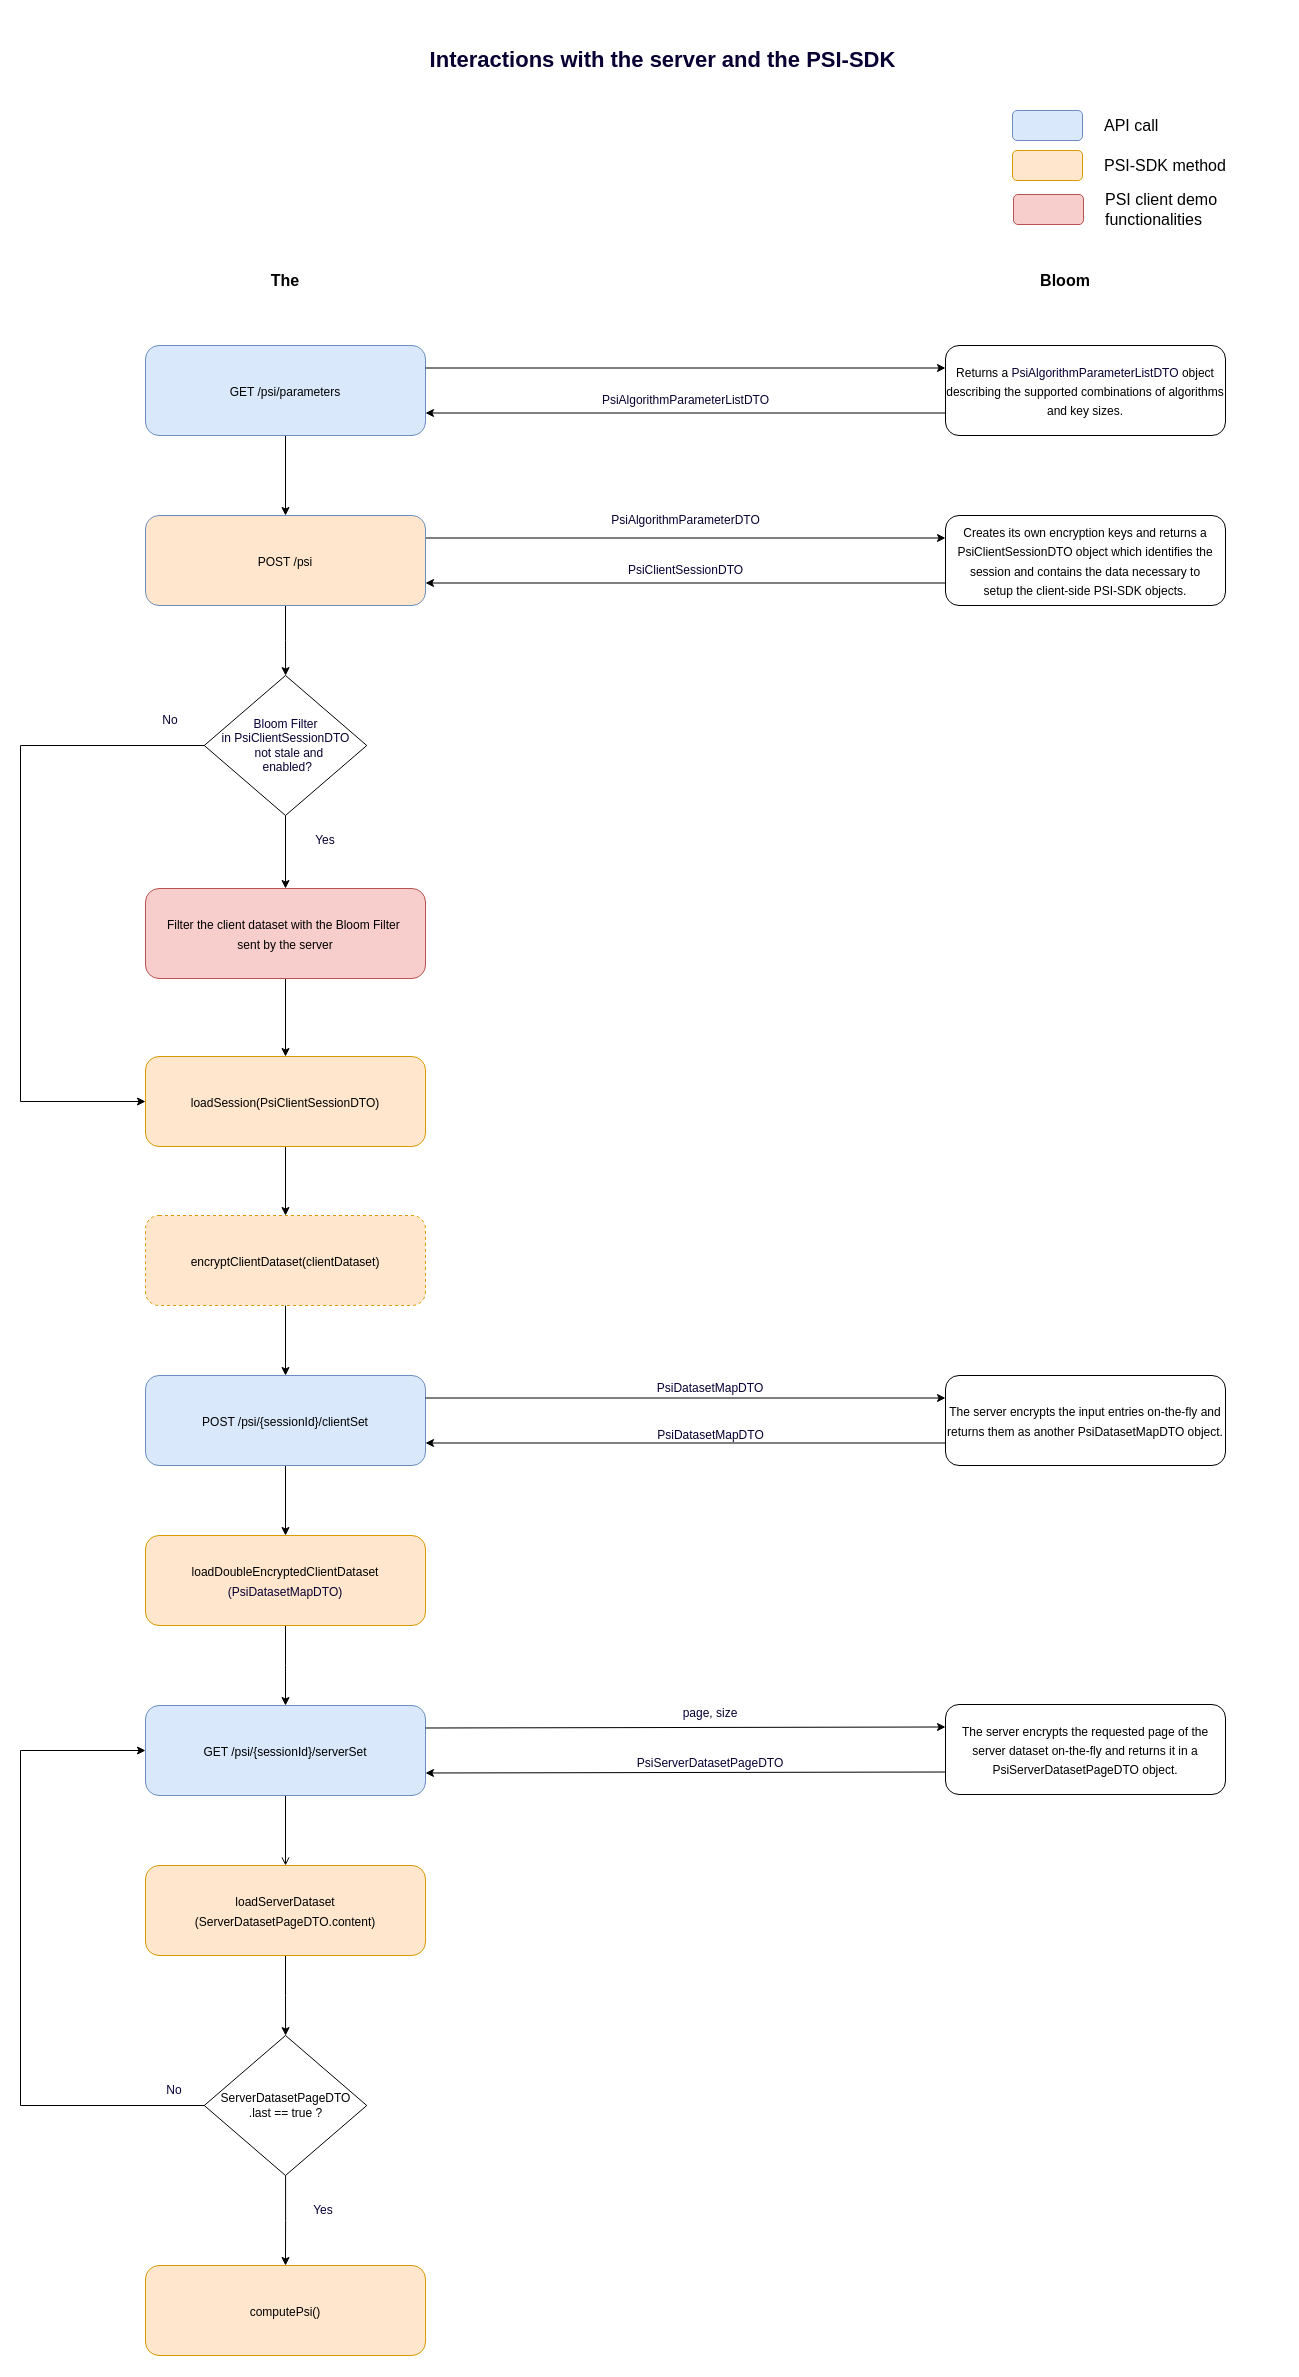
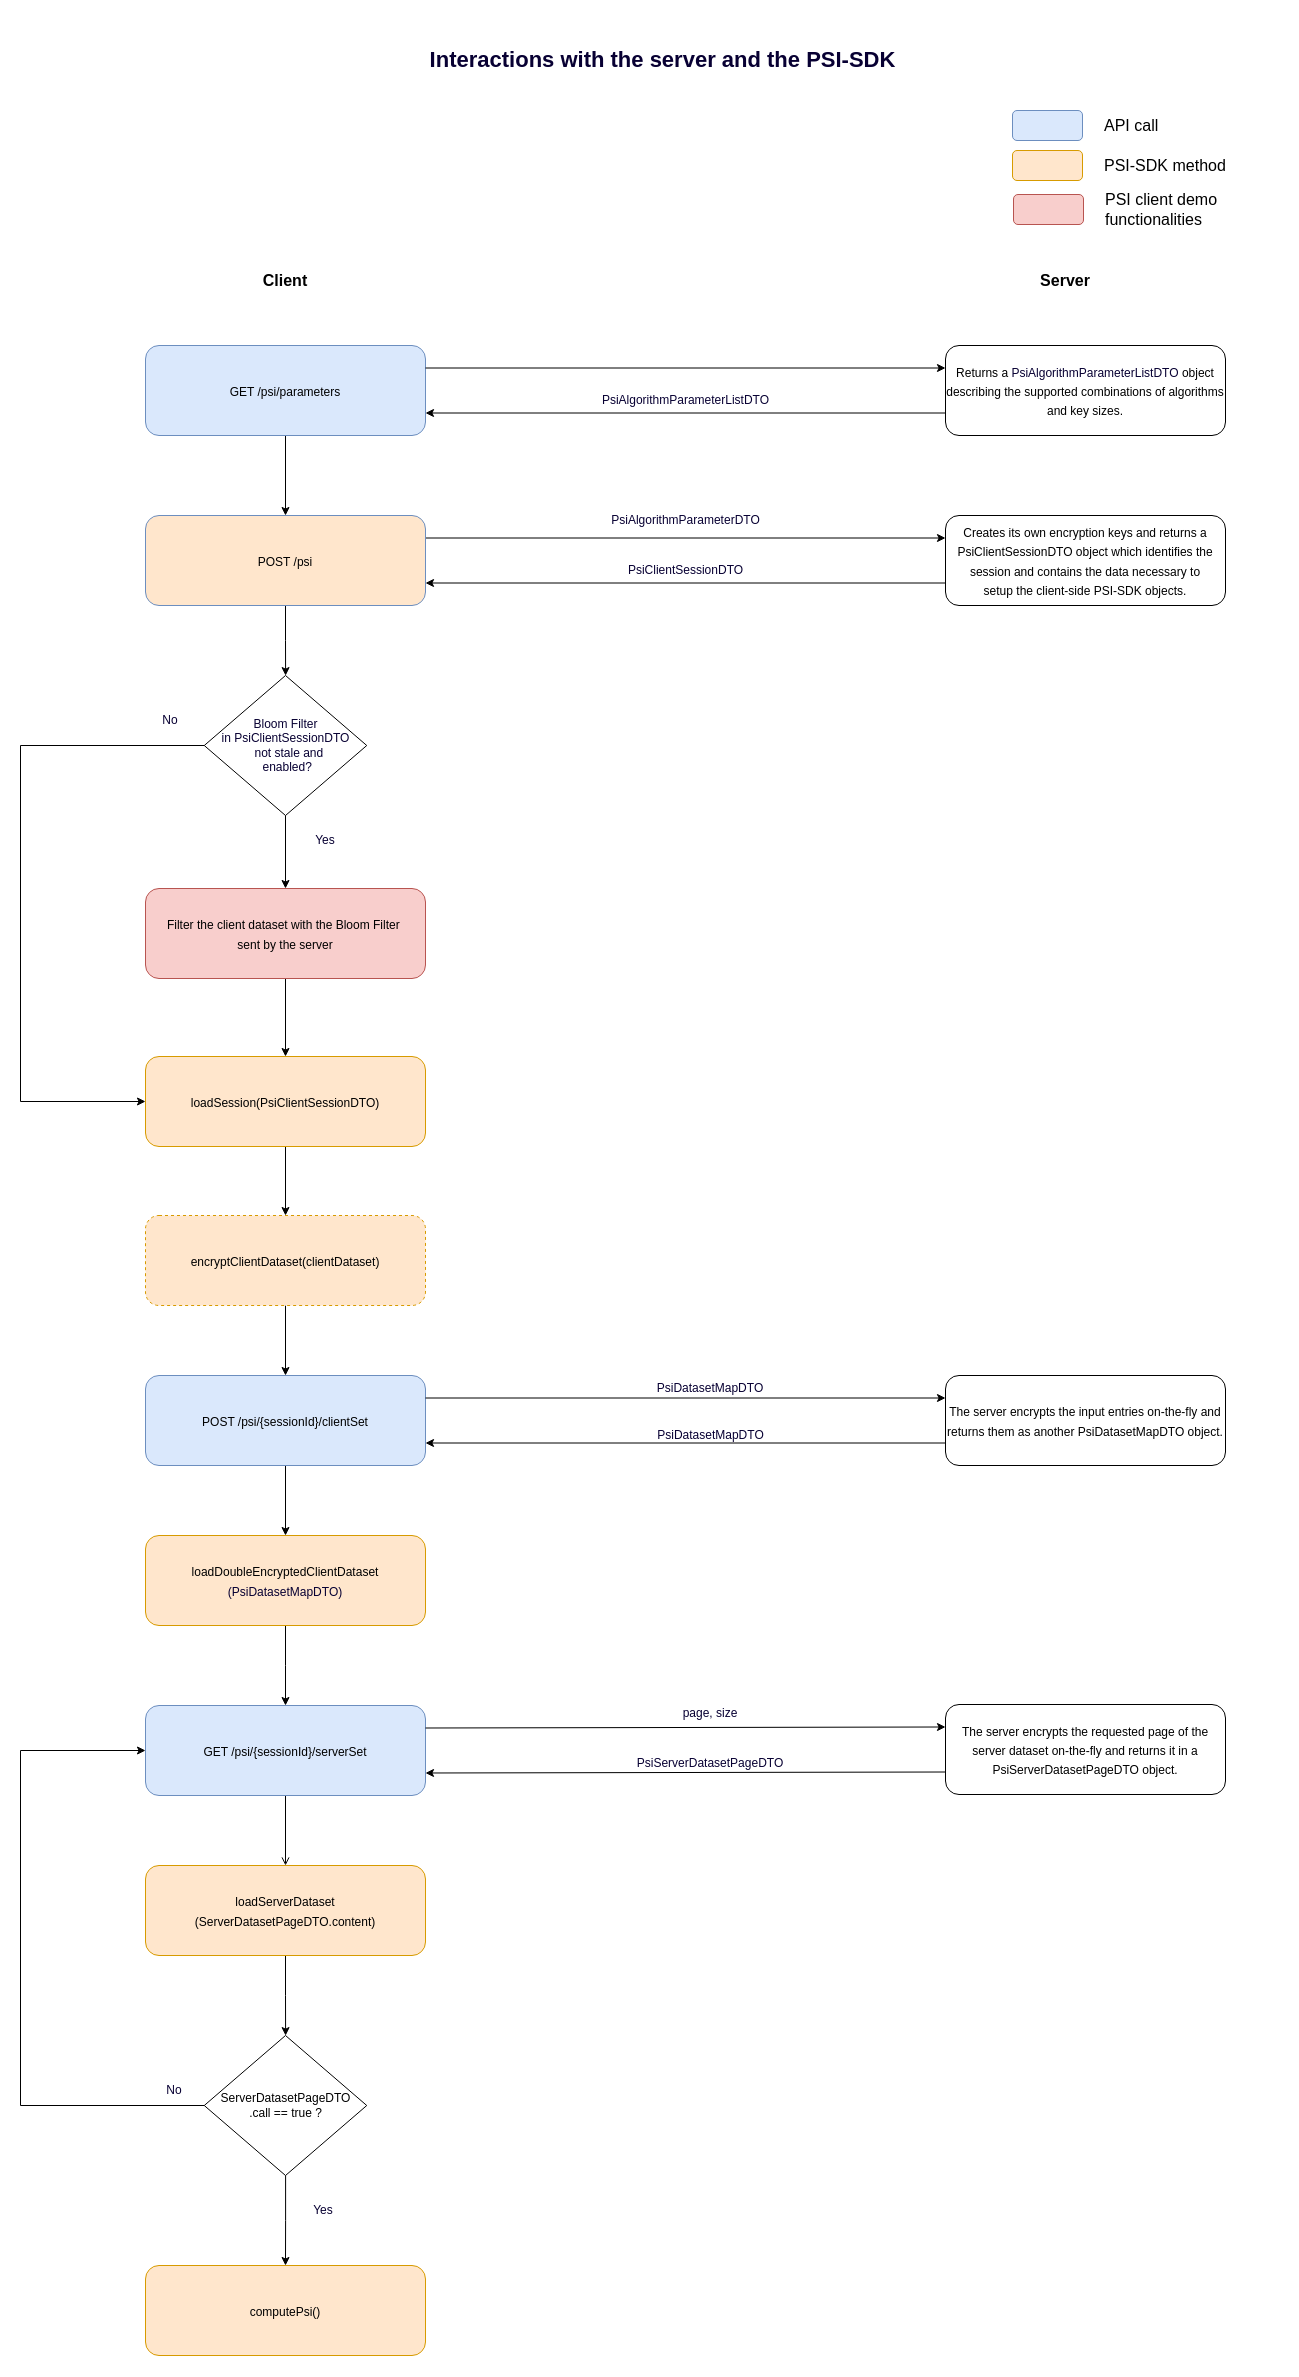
(286, 281) -> (286, 281)
(1066, 281) -> (1066, 281)
(286, 2106) -> (286, 2106)
